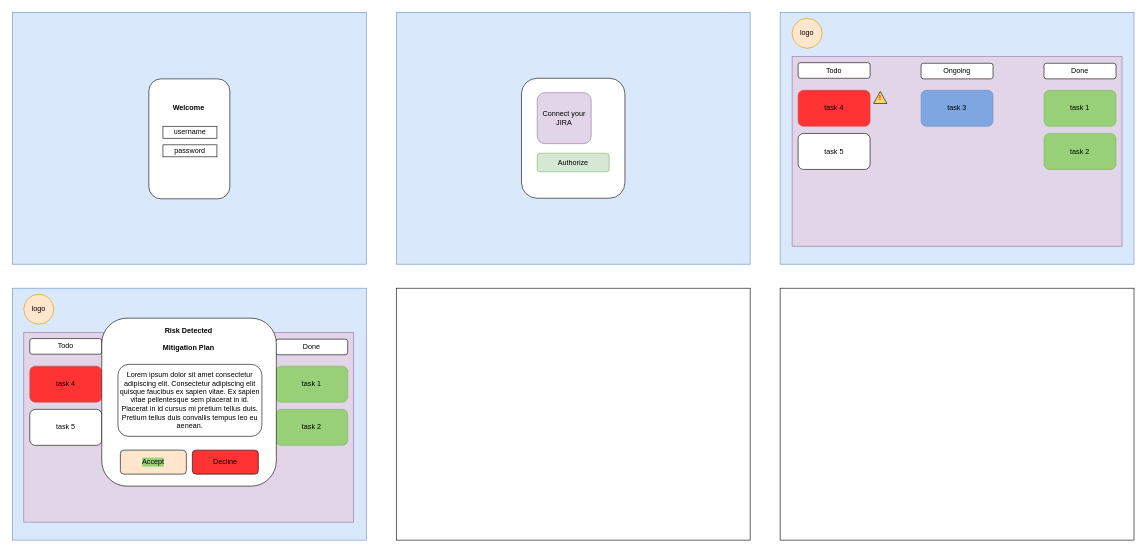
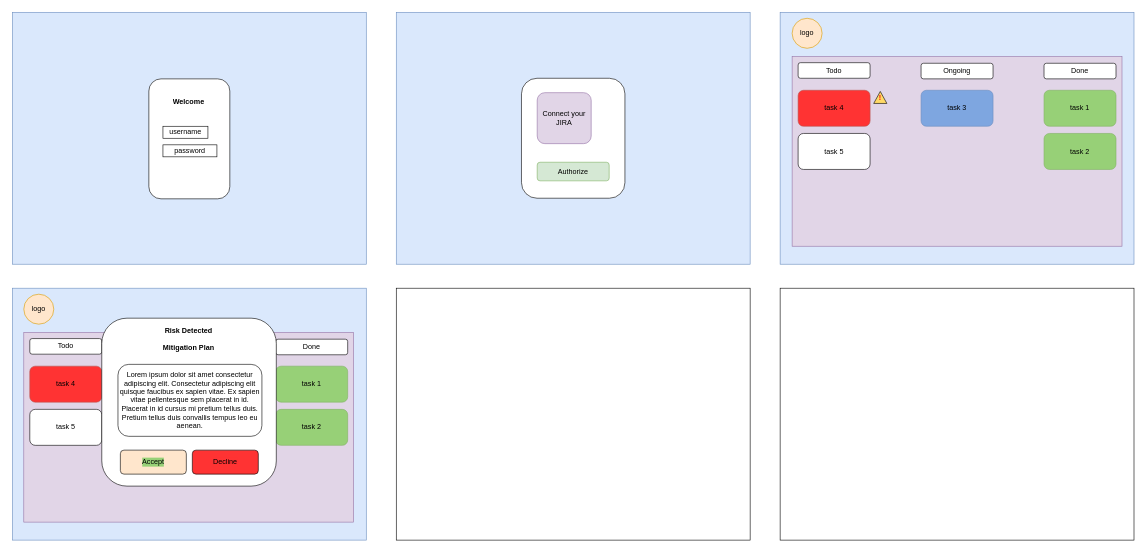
(189, 108) -> (189, 102)
(190, 132) -> (185, 132)
(573, 163) -> (573, 172)
